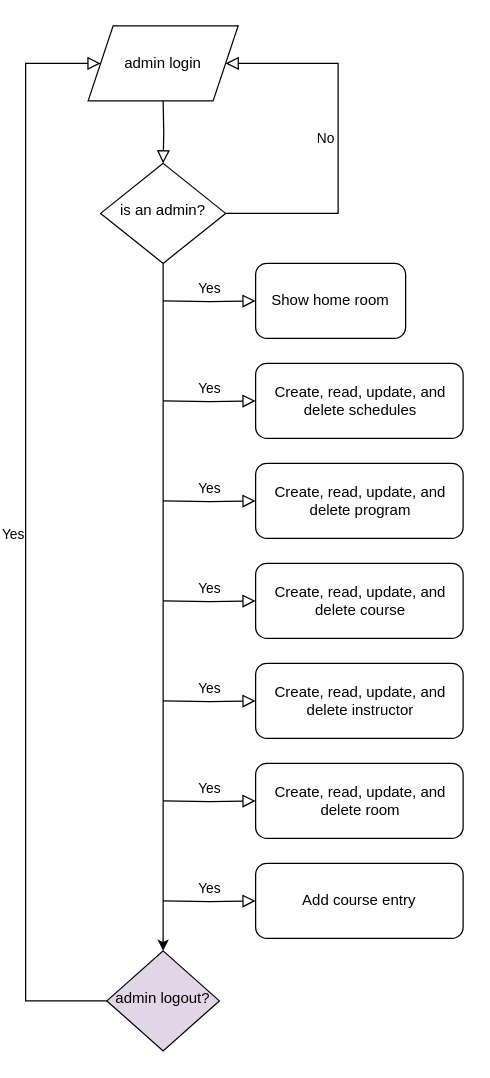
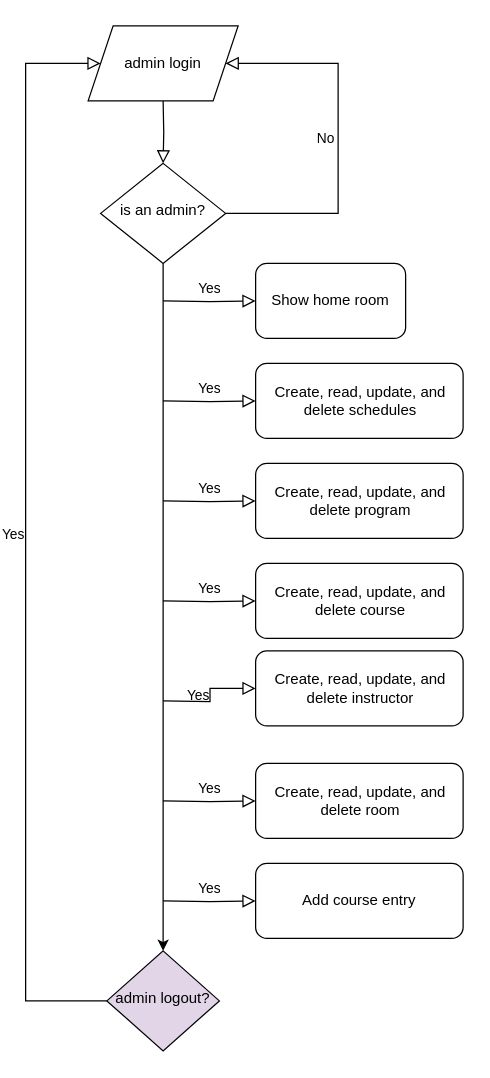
(359, 701) -> (359, 688)
